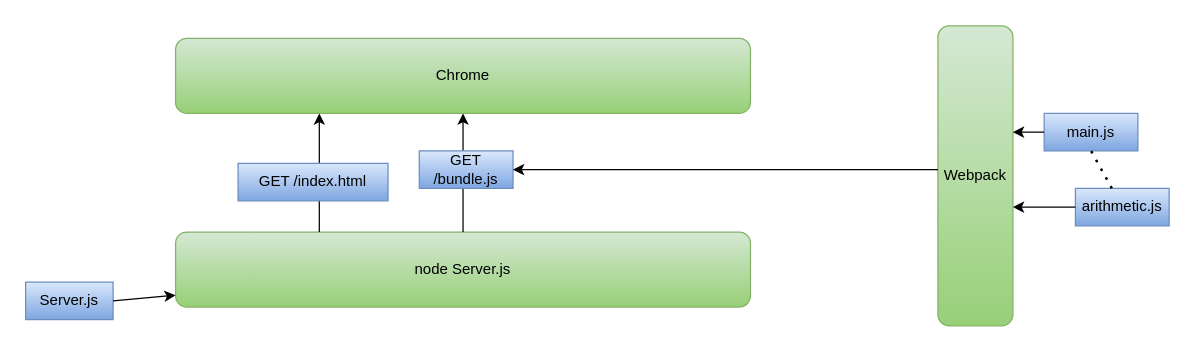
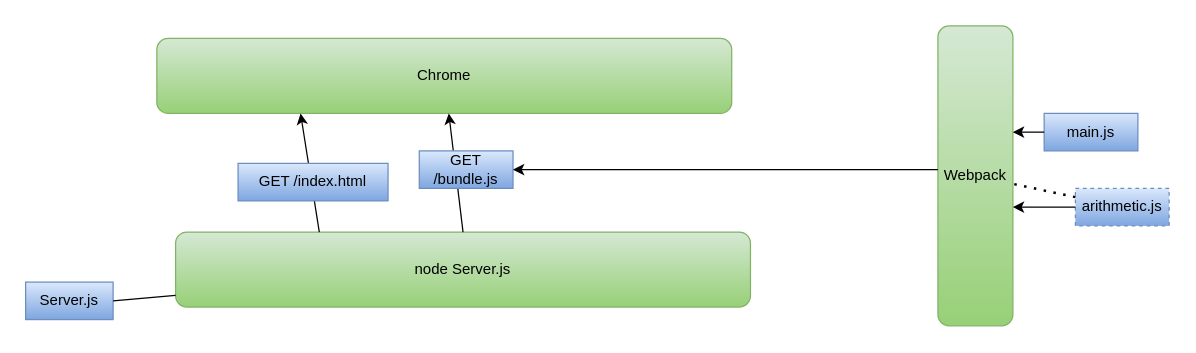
(463, 76) -> (444, 76)
(1102, 169) -> (1045, 190)
(1123, 207) -> (1123, 207)
(166, 296) -> (169, 296)
